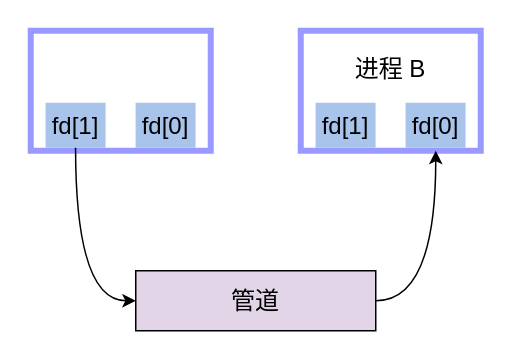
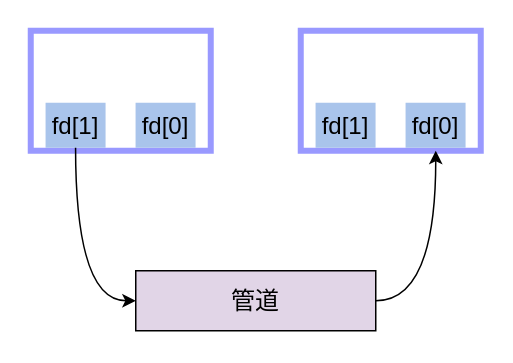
(391, 68) -> none
